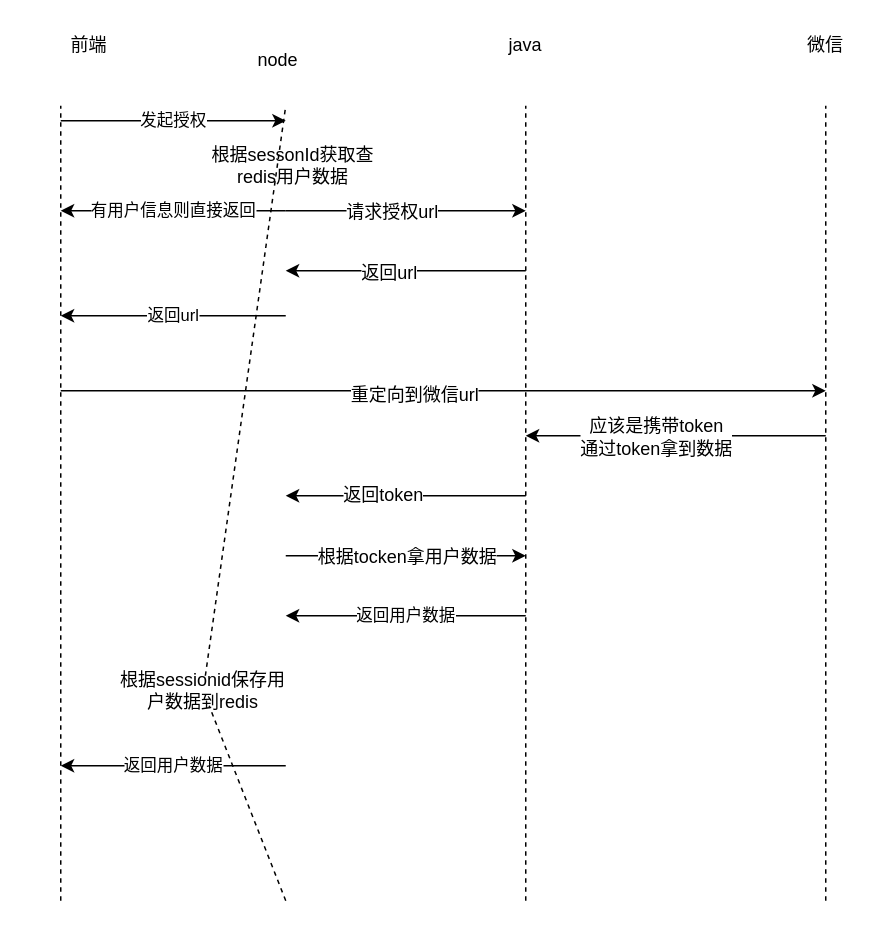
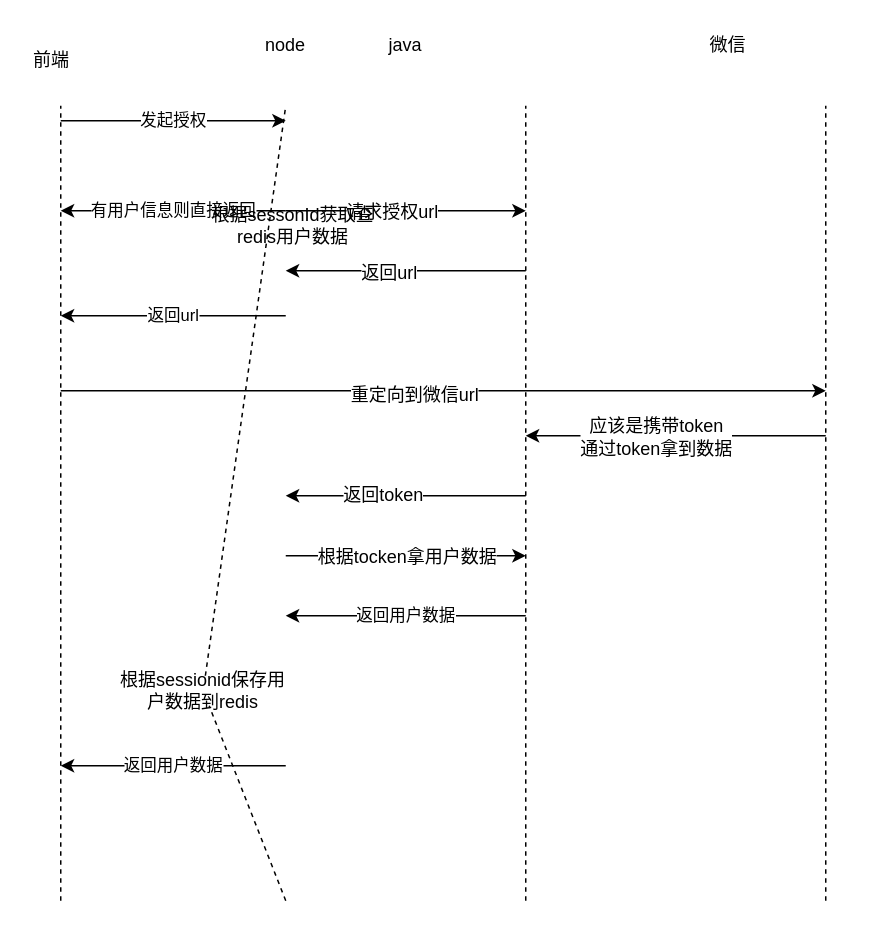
(98, 46) -> (61, 61)
(526, 46) -> (406, 46)
(826, 46) -> (728, 46)
(278, 61) -> (286, 46)
(293, 166) -> (293, 226)
